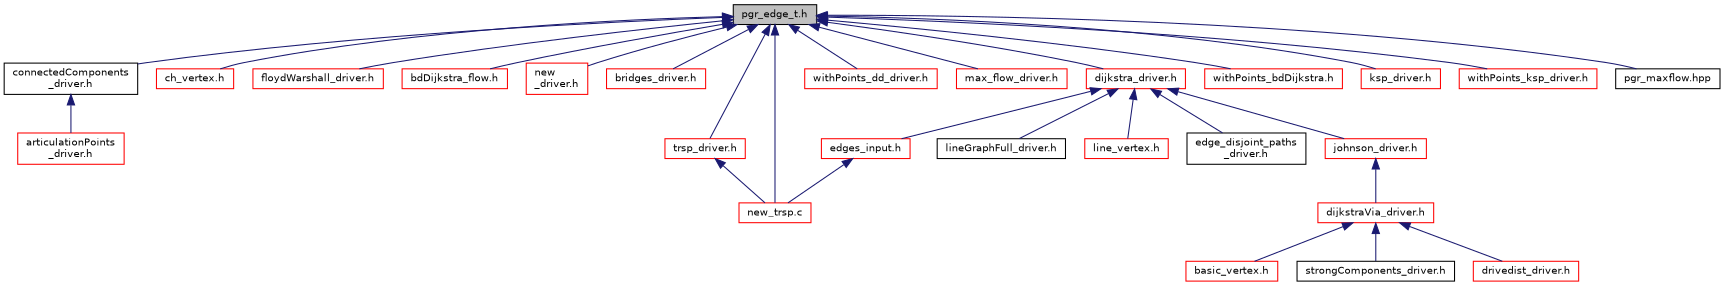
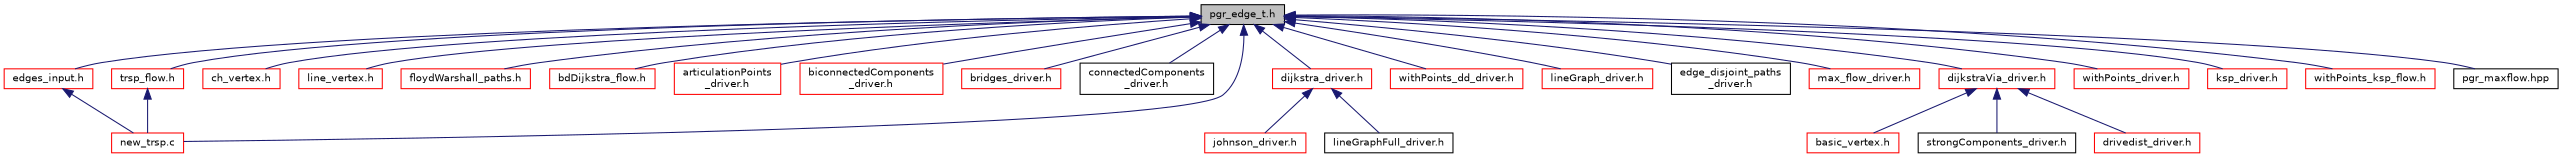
(318, 79) -> (466, 79)
(557, 79) -> (871, 79)
(1274, 79) -> (2131, 79)
(1528, 79) -> (2370, 79)
none -> (1597, 79)
(1191, 114) -> (1484, 38)
(996, 115) -> (632, 28)
(71, 119) -> (985, 36)
(1130, 119) -> (612, 41)
(705, 149) -> (148, 79)
(1376, 186) -> (1630, 32)
